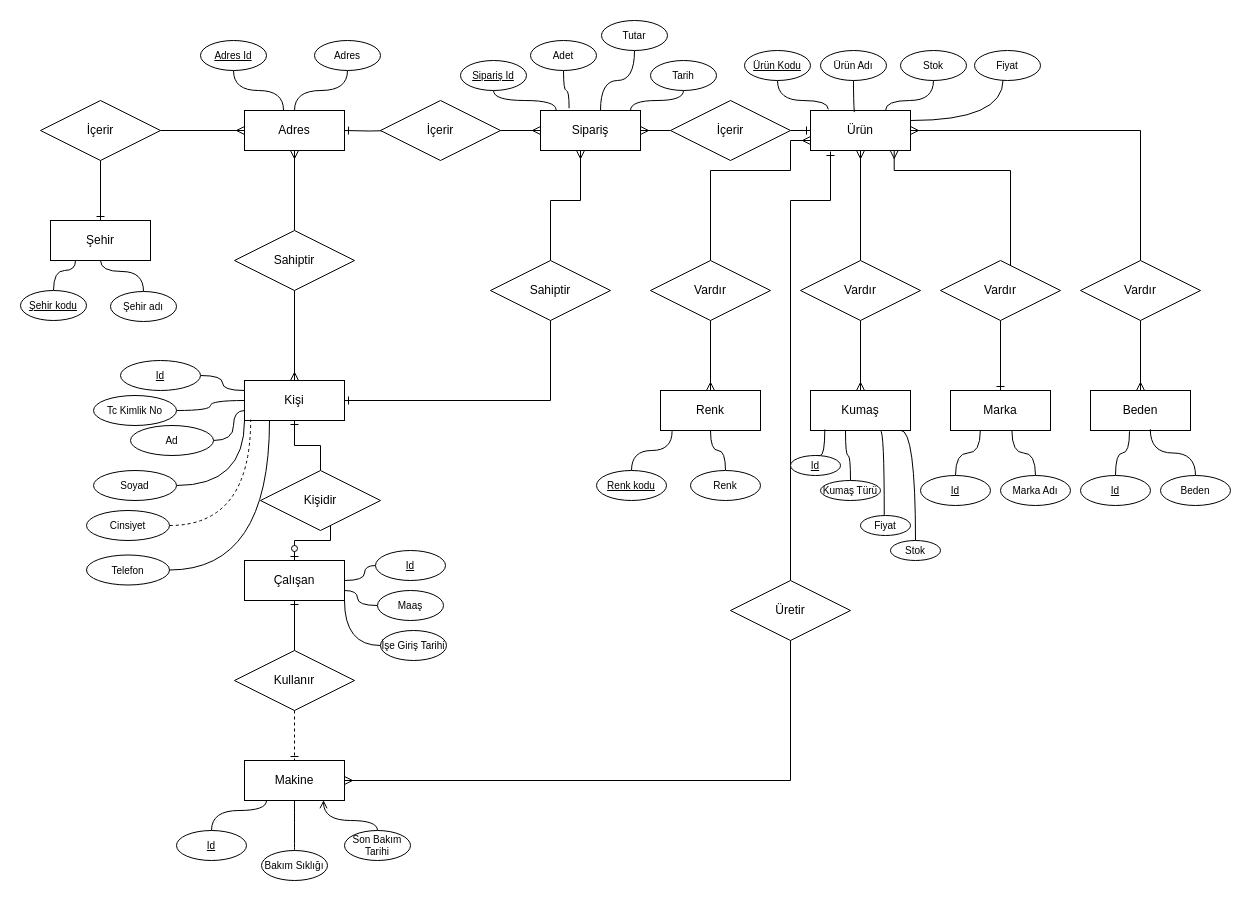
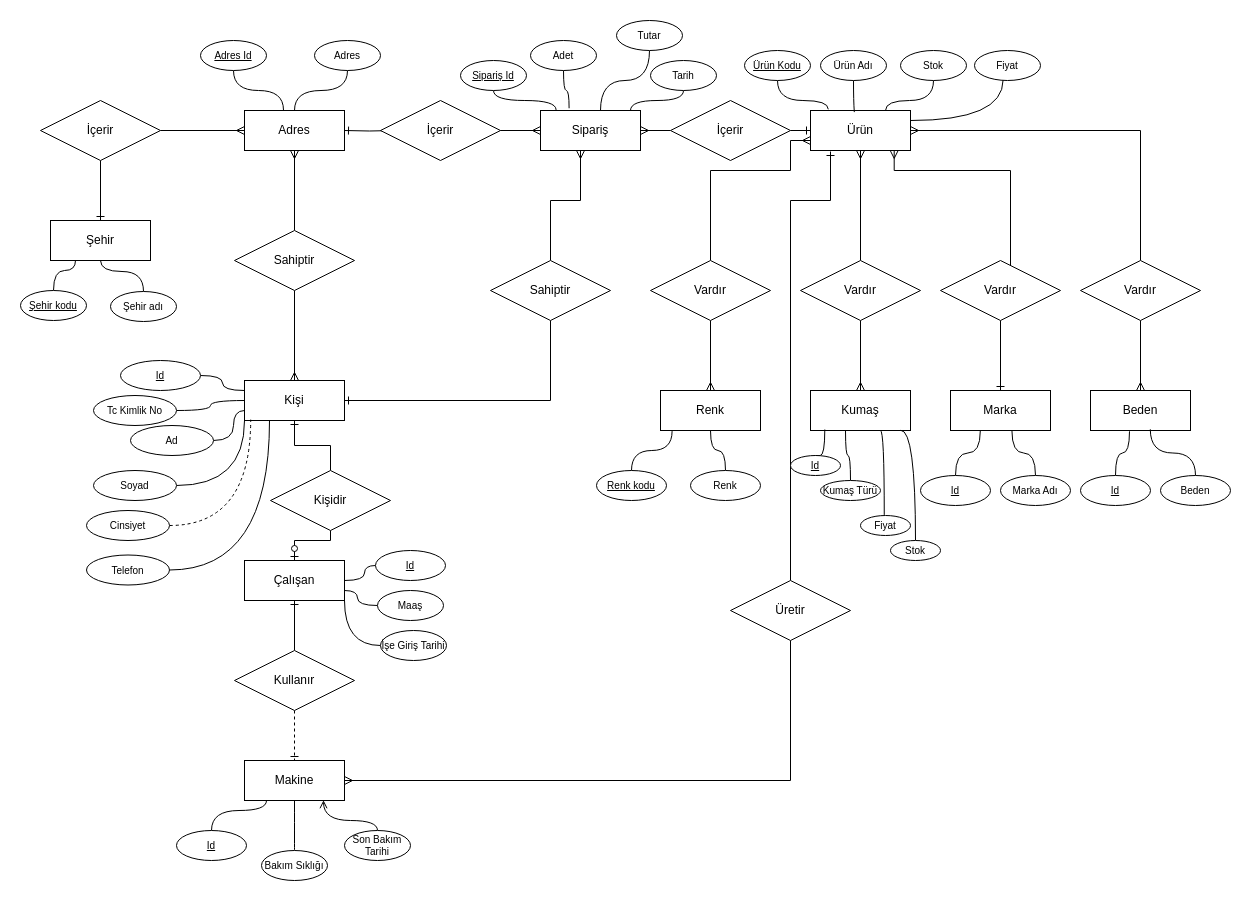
(635, 36) -> (650, 36)
(321, 501) -> (331, 501)
